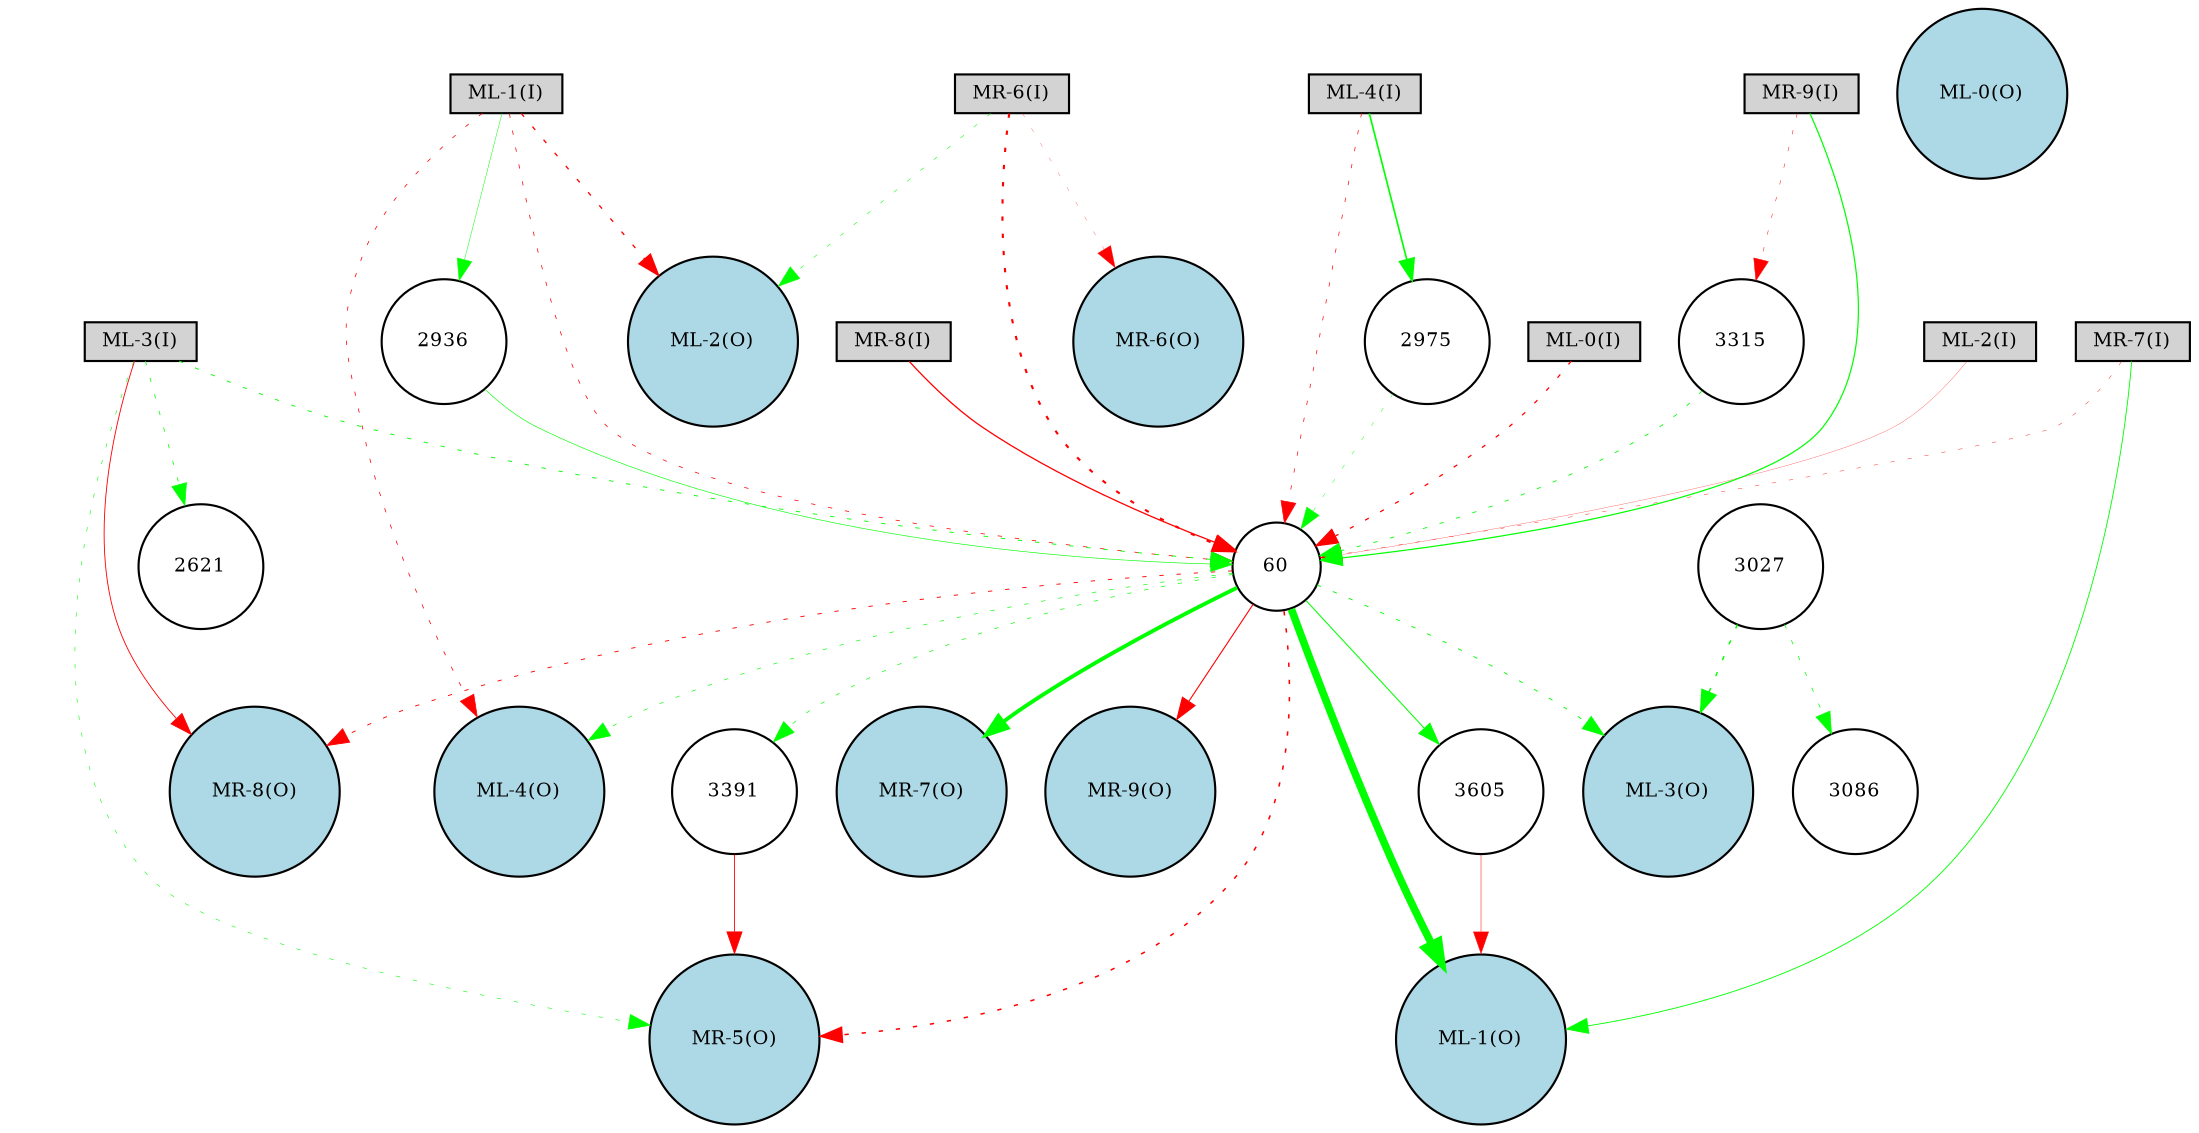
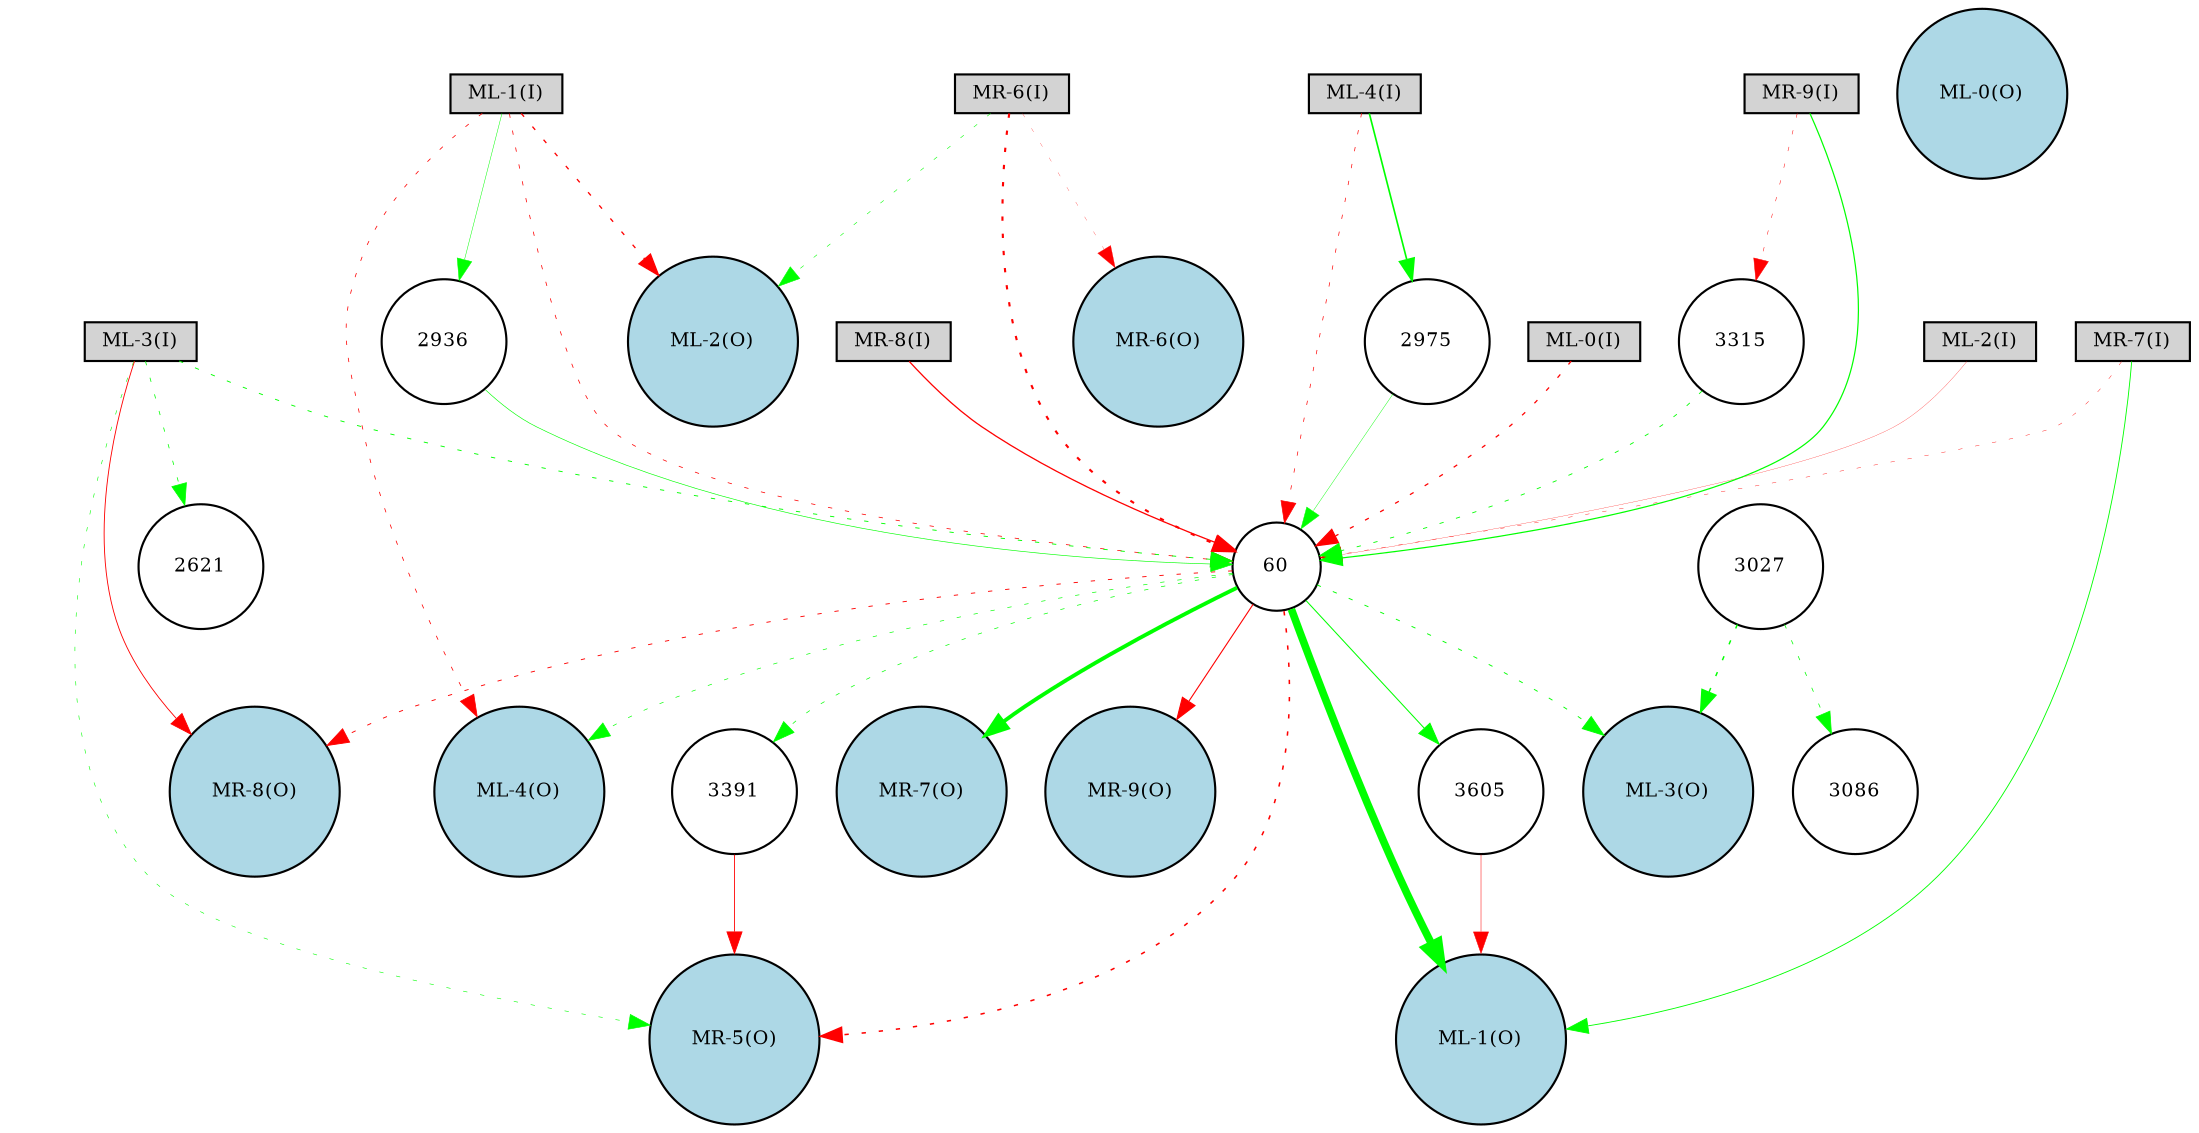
(1353, 452) -> (1353, 452)
